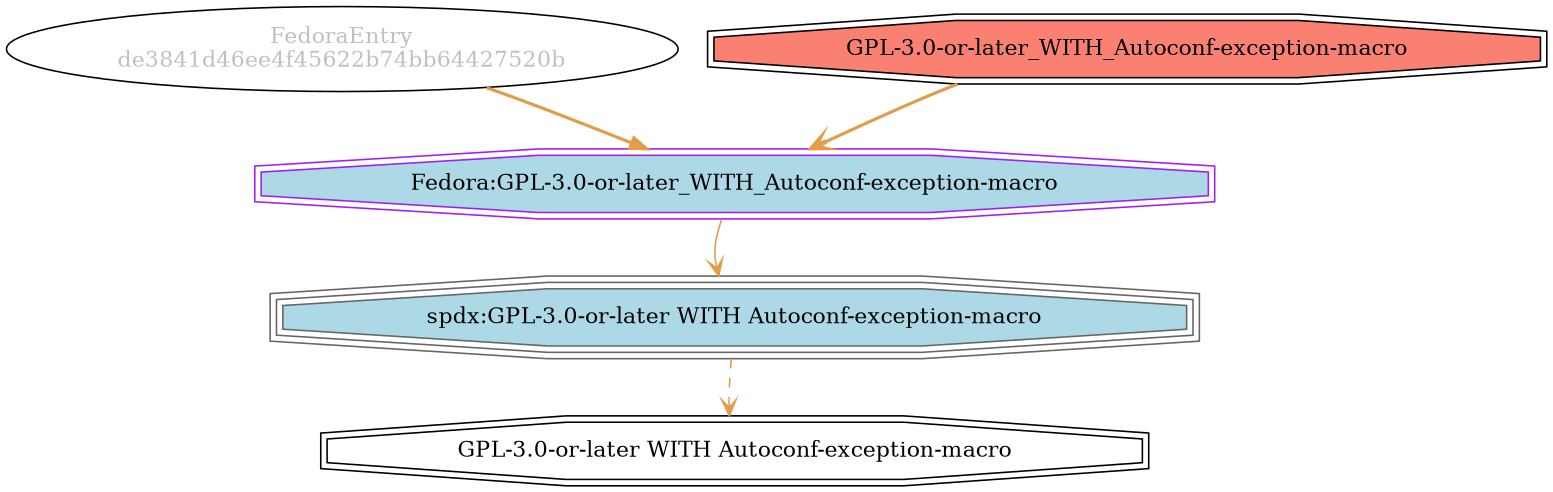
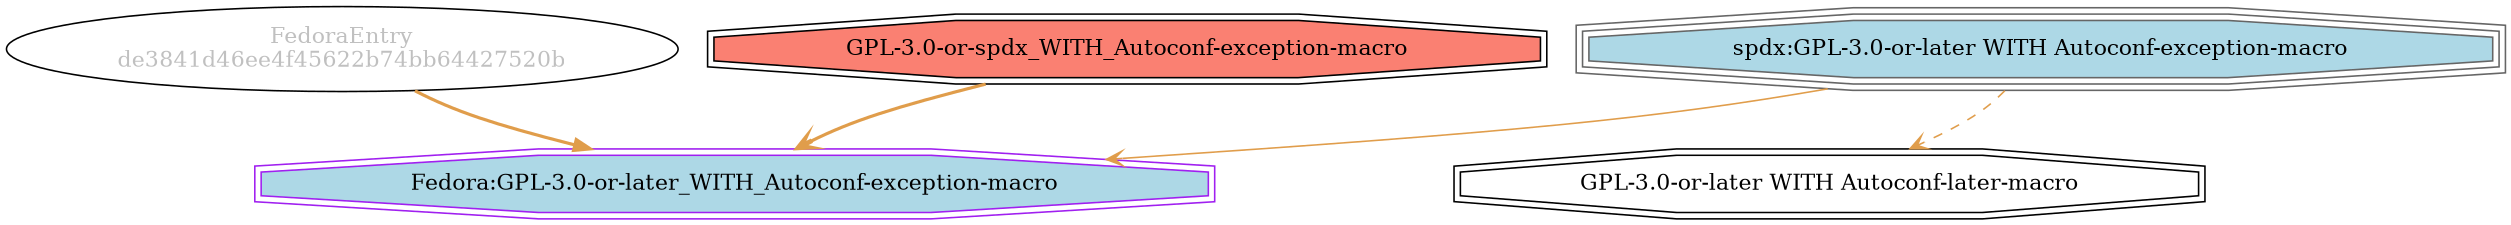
(1127, 49) -> (1127, 49)
(716, 239) -> (1476, 132)
(735, 451) -> (1829, 184)
